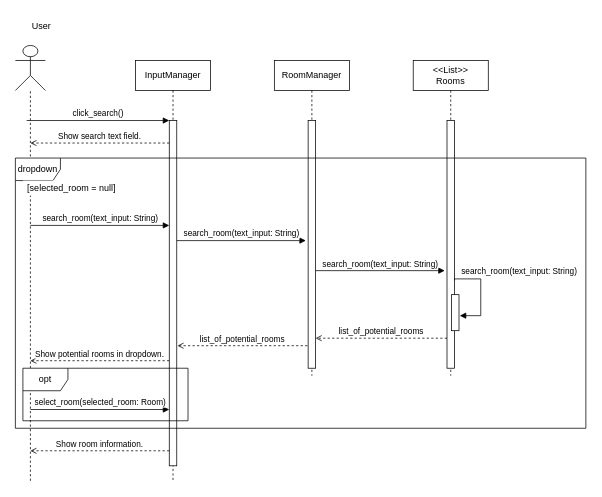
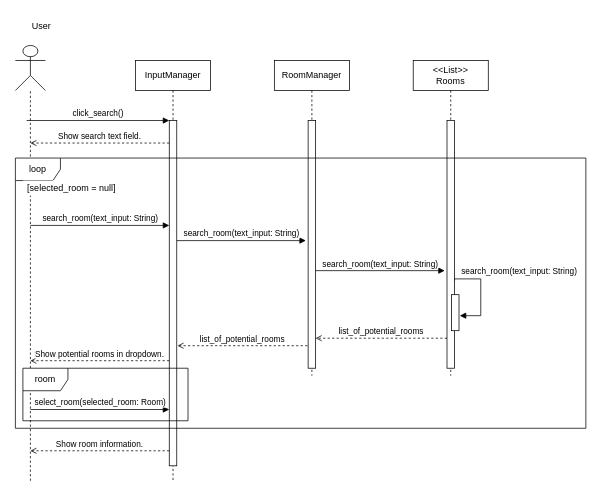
(38, 169) -> (38, 169)
(45, 379) -> (45, 379)
